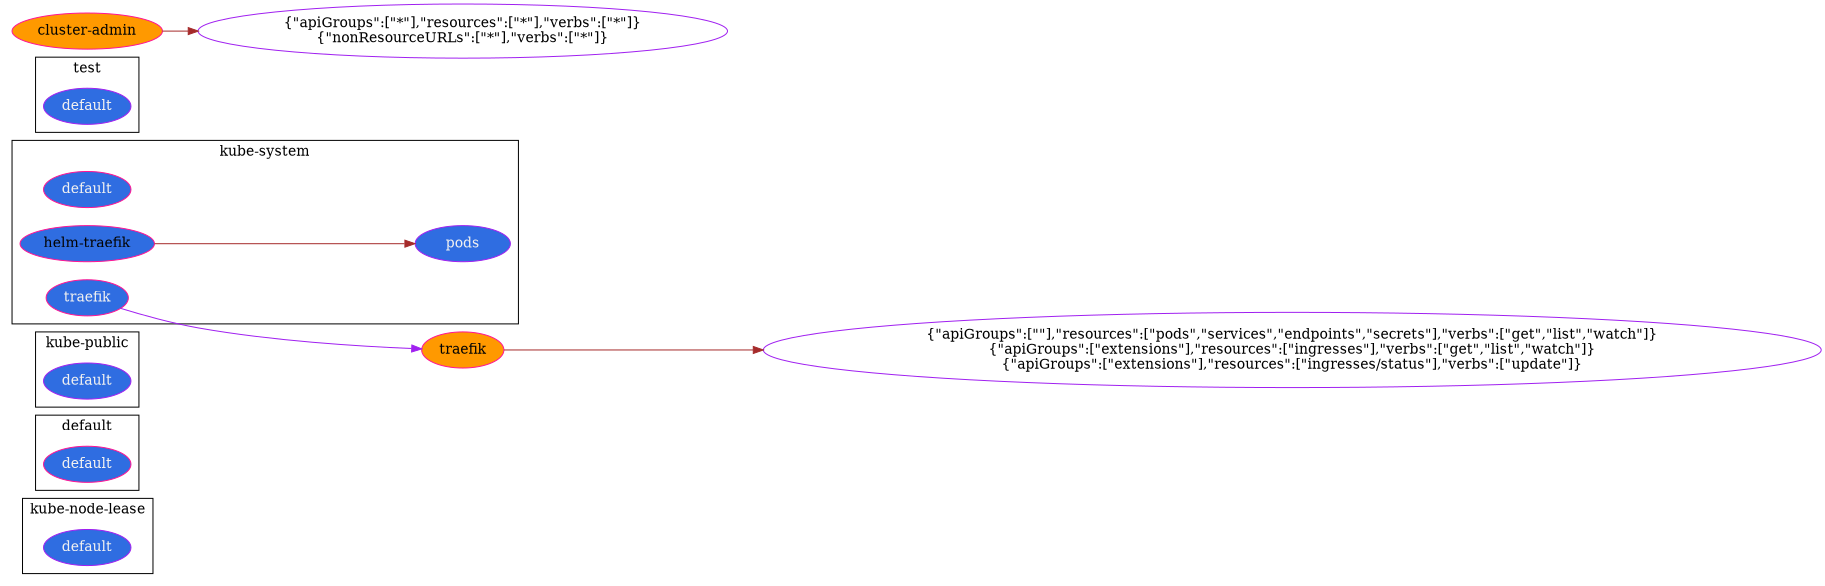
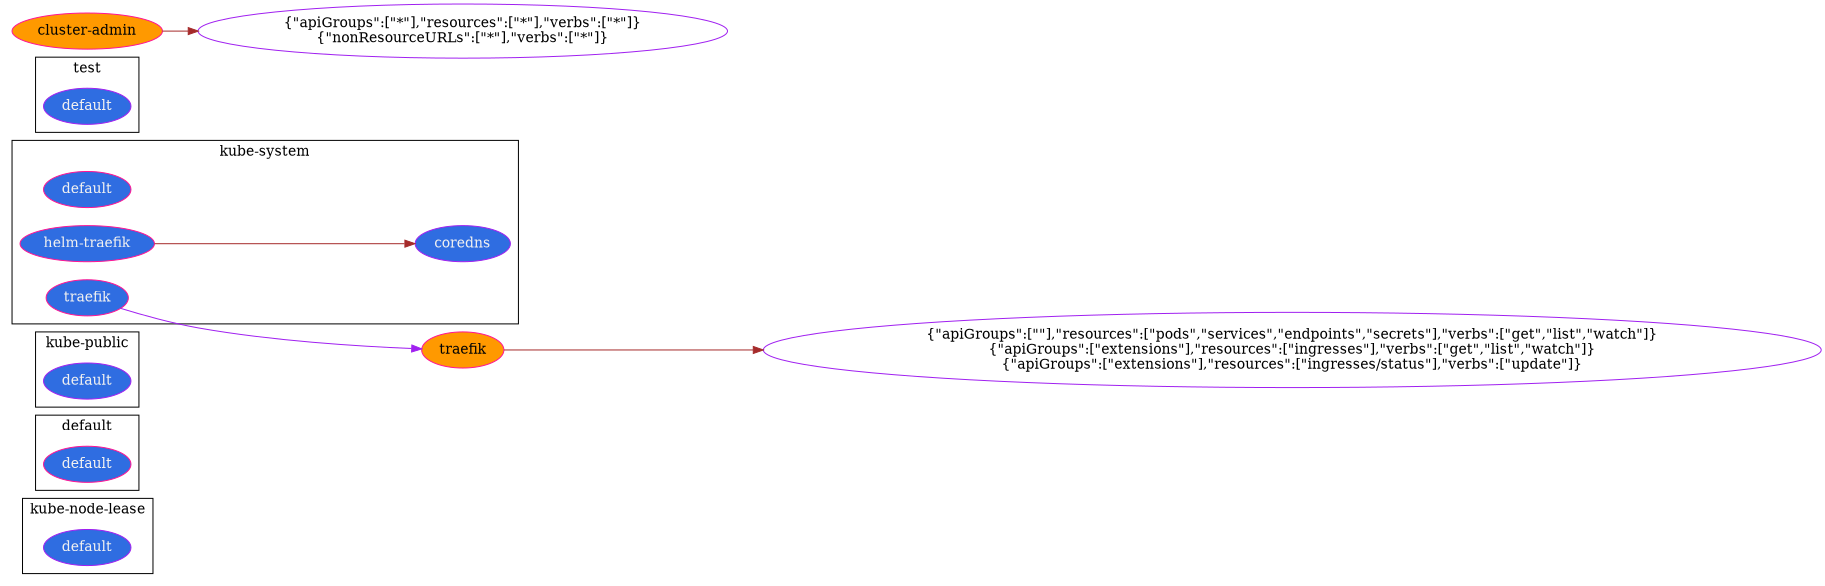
(87, 244) -> (87, 244)
(463, 244) -> (463, 244)
